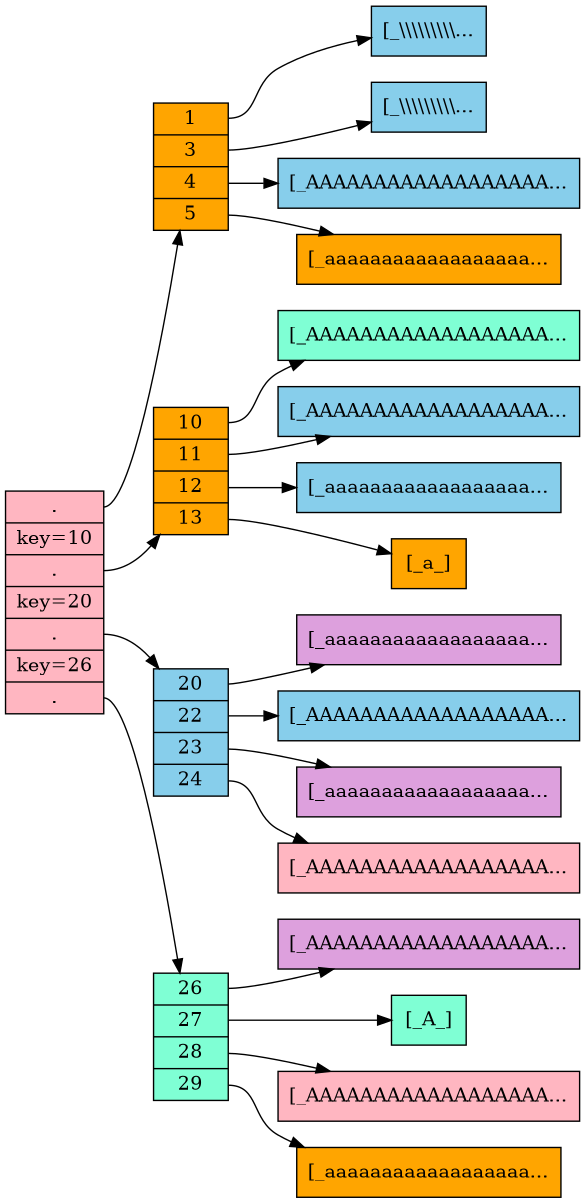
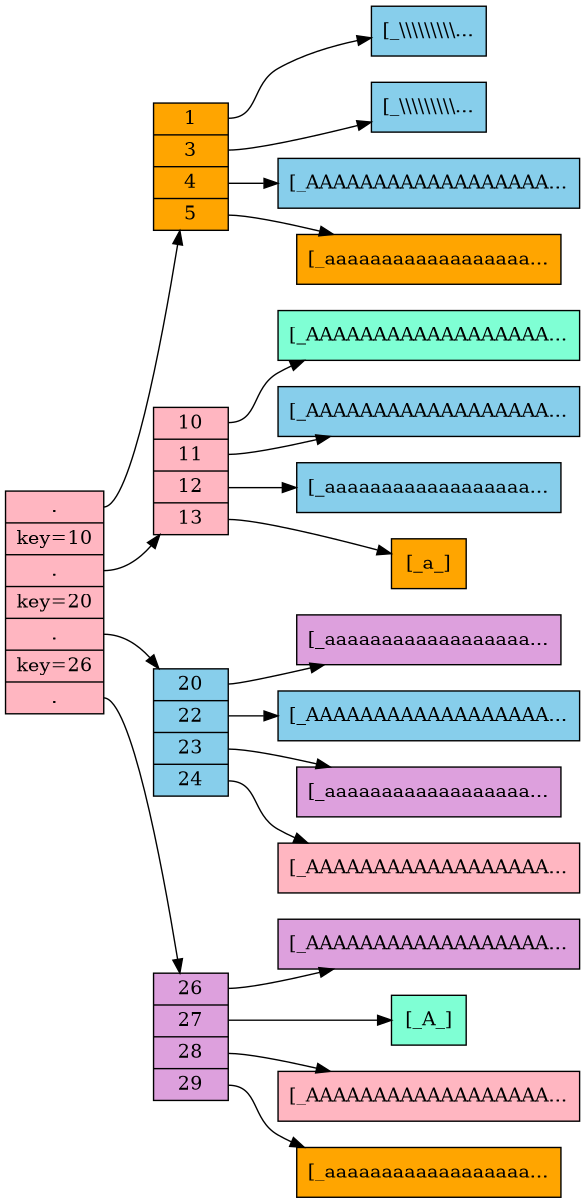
(191, 471) -> (191, 471)
(191, 1037) -> (191, 1037)
